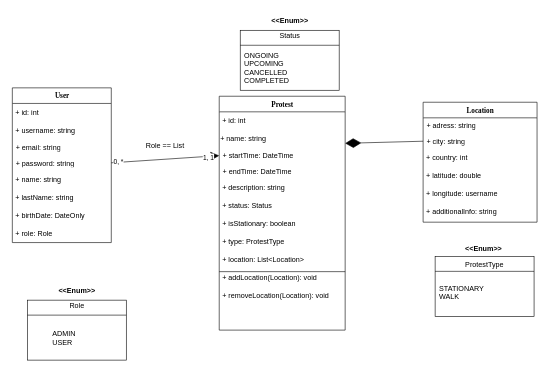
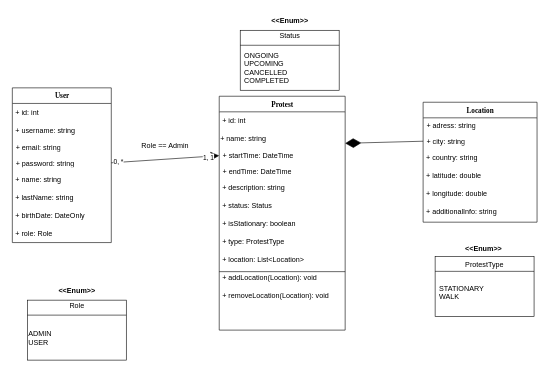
(165, 146) -> (165, 146)
(449, 158) -> (455, 158)
(462, 194) -> (457, 194)
(74, 338) -> (50, 338)
